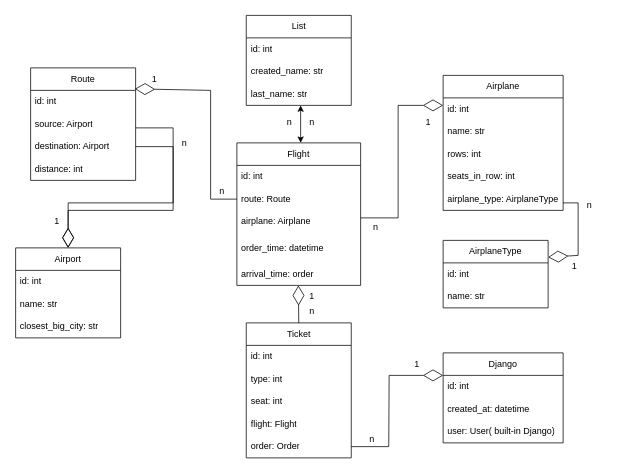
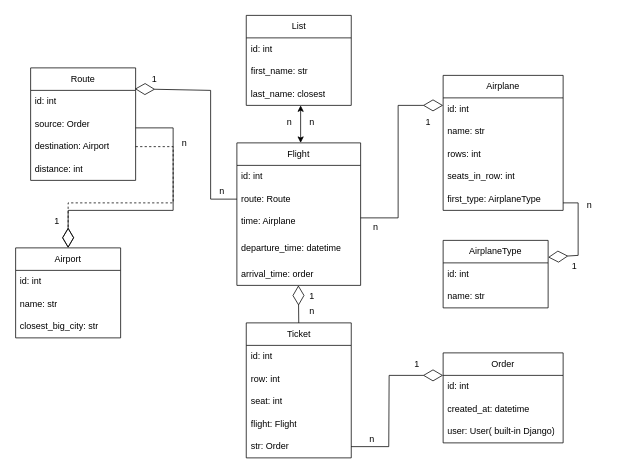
(291, 72) -> (285, 72)
(283, 94) -> (292, 94)
(69, 124) -> (65, 124)
(504, 199) -> (502, 199)
(117, 203) -> (117, 203)
(279, 222) -> (271, 222)
(287, 248) -> (297, 248)
(503, 364) -> (503, 364)
(270, 379) -> (268, 379)
(279, 447) -> (274, 447)
